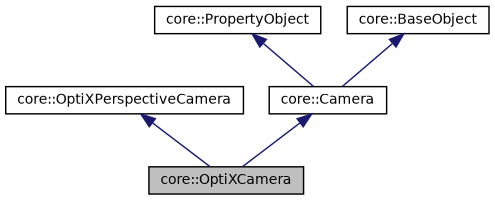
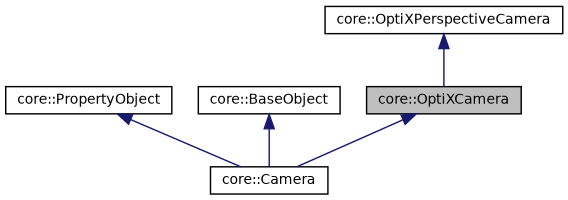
(271, 145) -> (350, 143)
